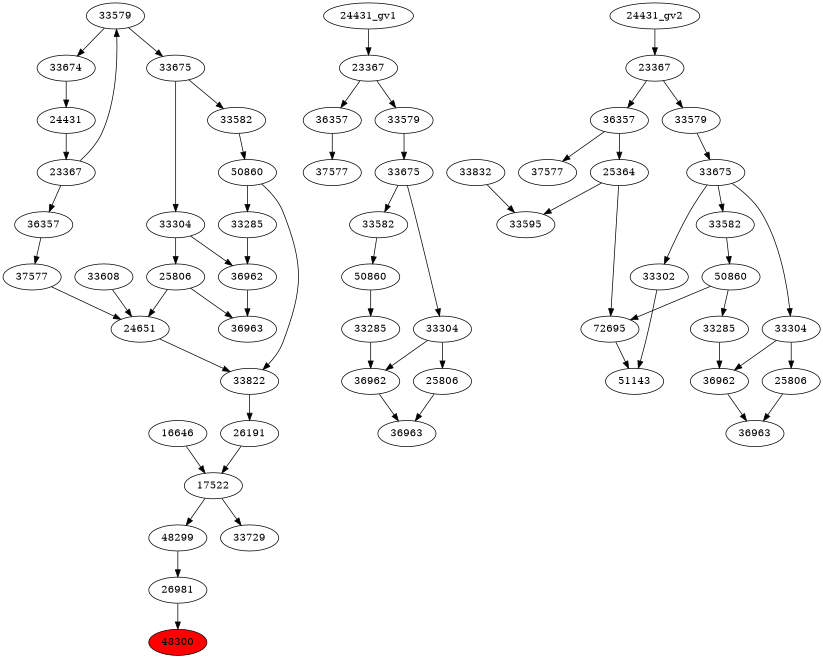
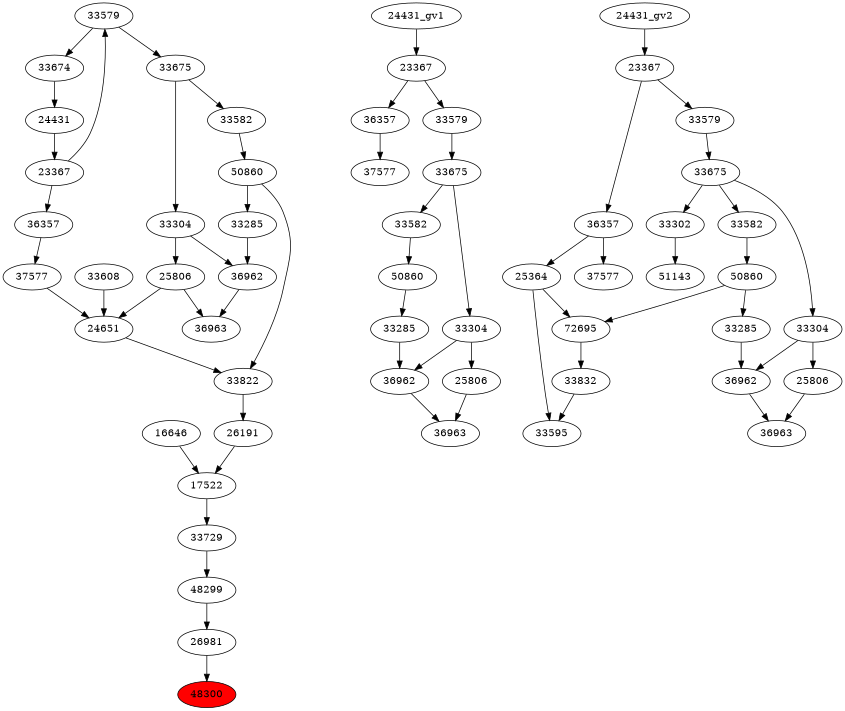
(621, 352) -> (581, 352)
(198, 509) -> (207, 560)
